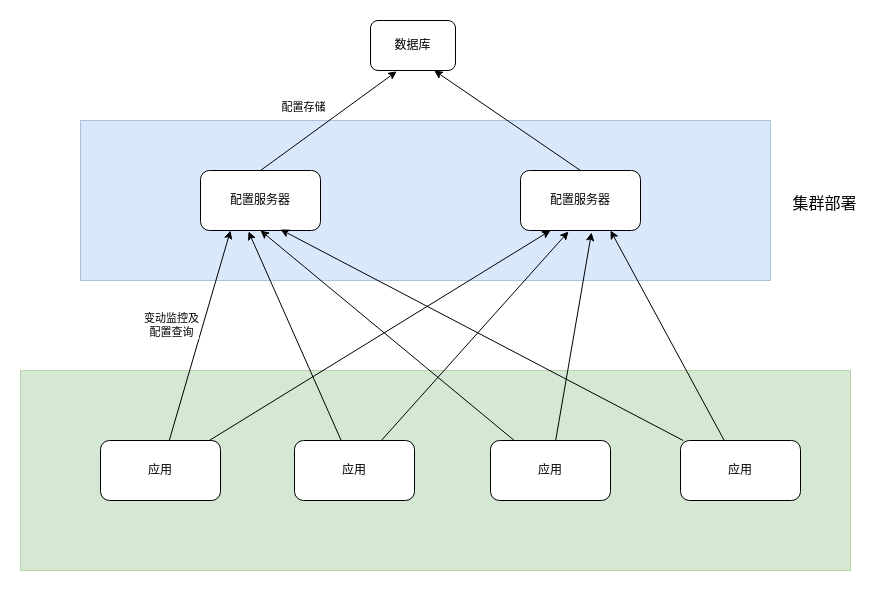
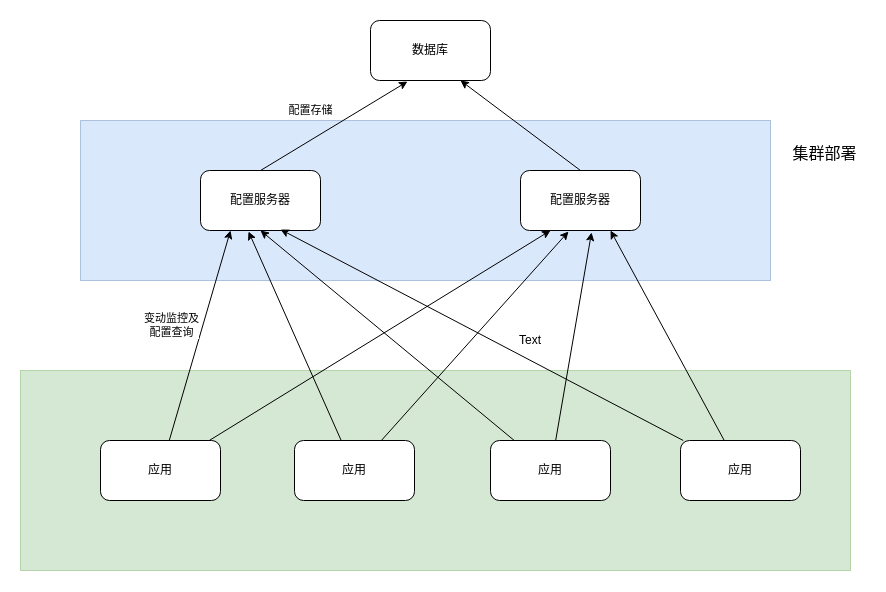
(413, 46) -> (431, 51)
(825, 204) -> (825, 154)
none -> (531, 341)
